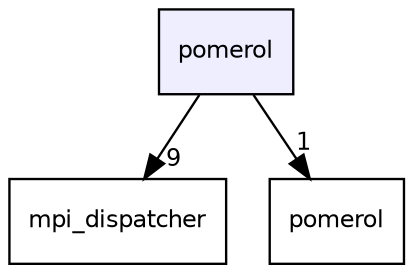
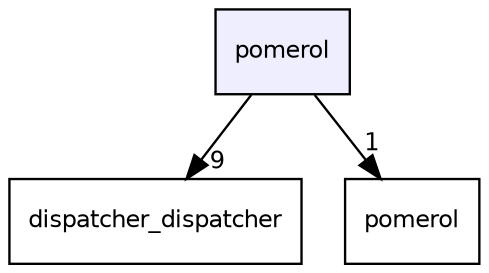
(118, 221) -> (155, 221)
